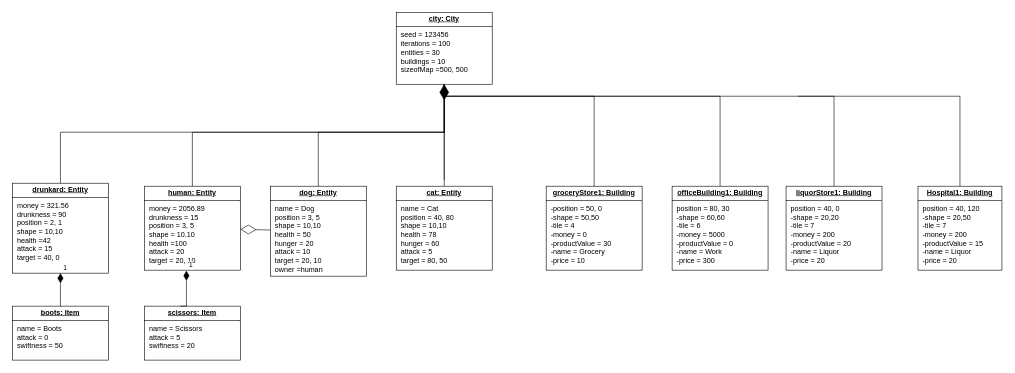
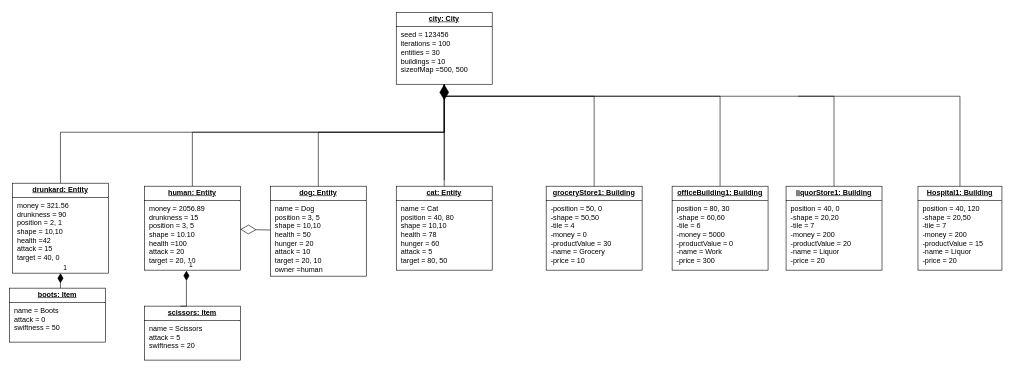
(60, 333) -> (57, 315)
